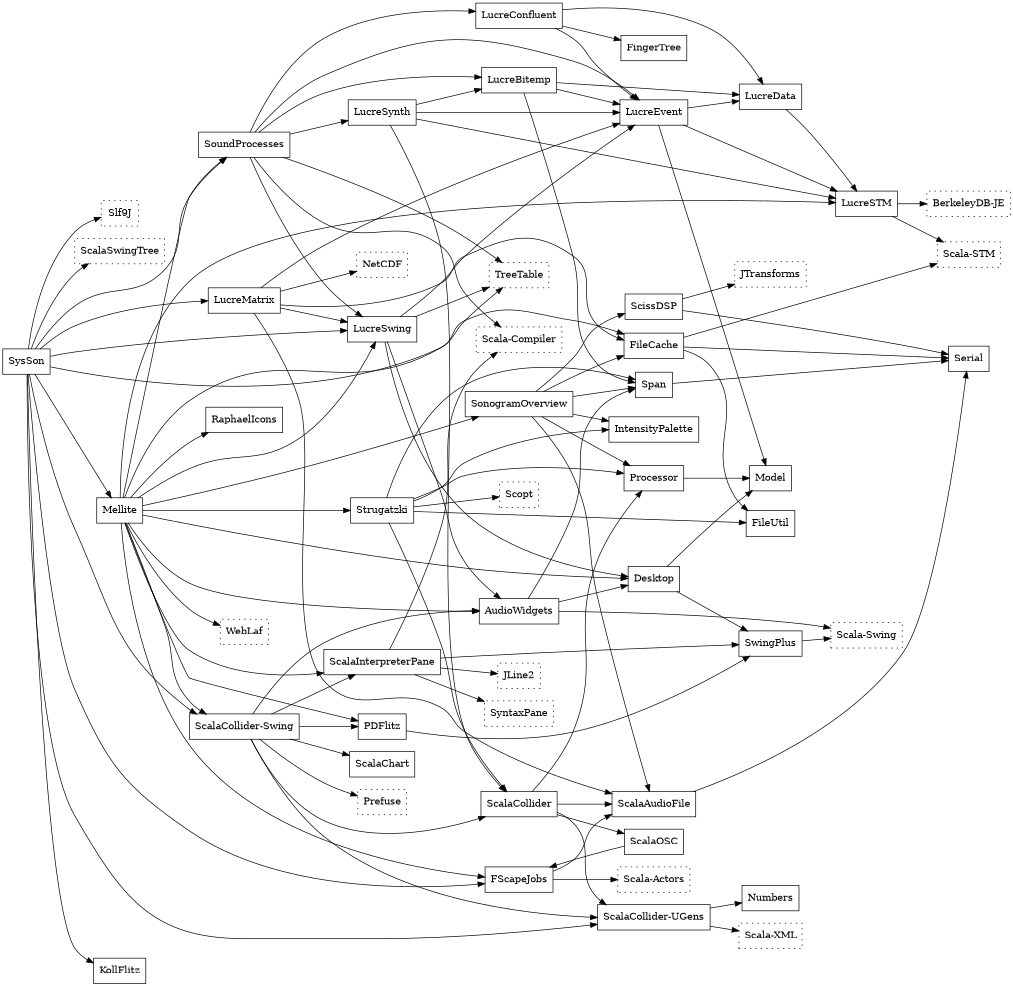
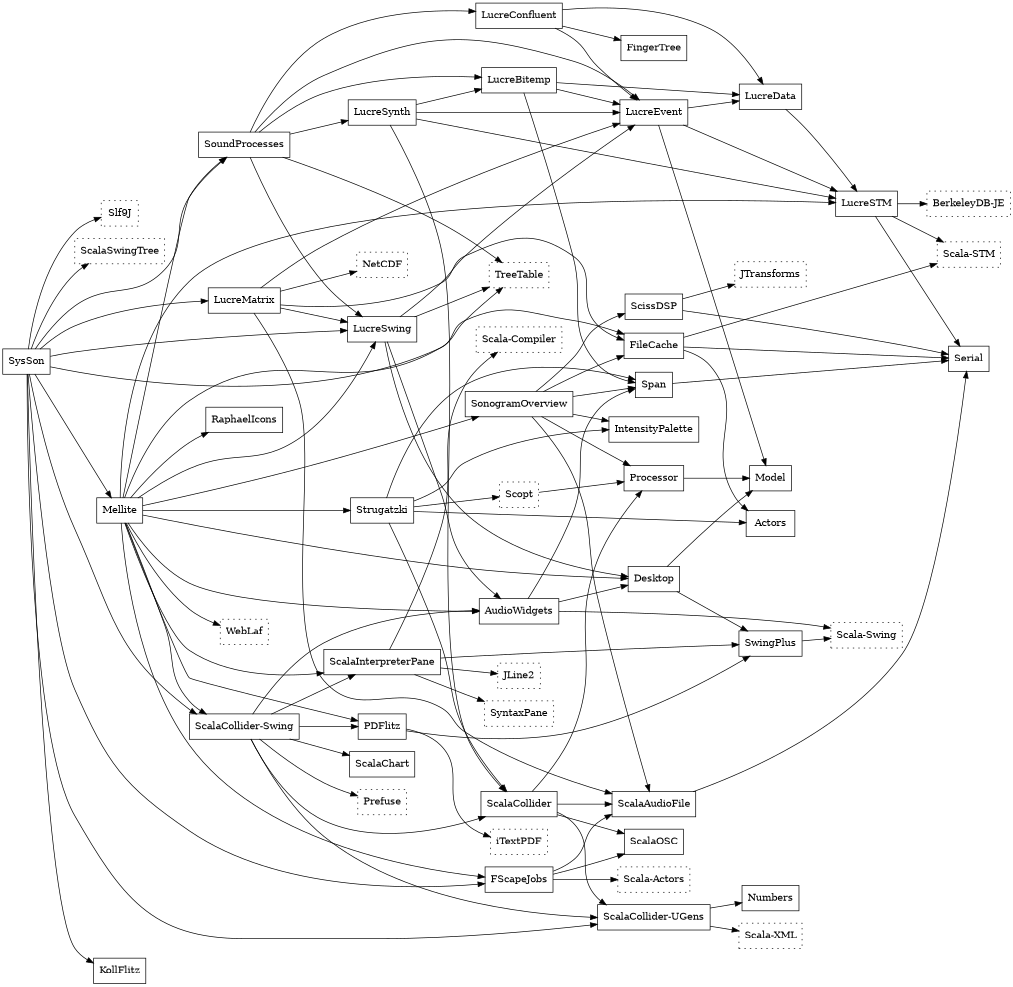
(383, 232) -> none
none -> (916, 278)
(513, 469) -> (572, 488)
(771, 524) -> (771, 524)
none -> (519, 842)
(590, 855) -> (581, 867)
